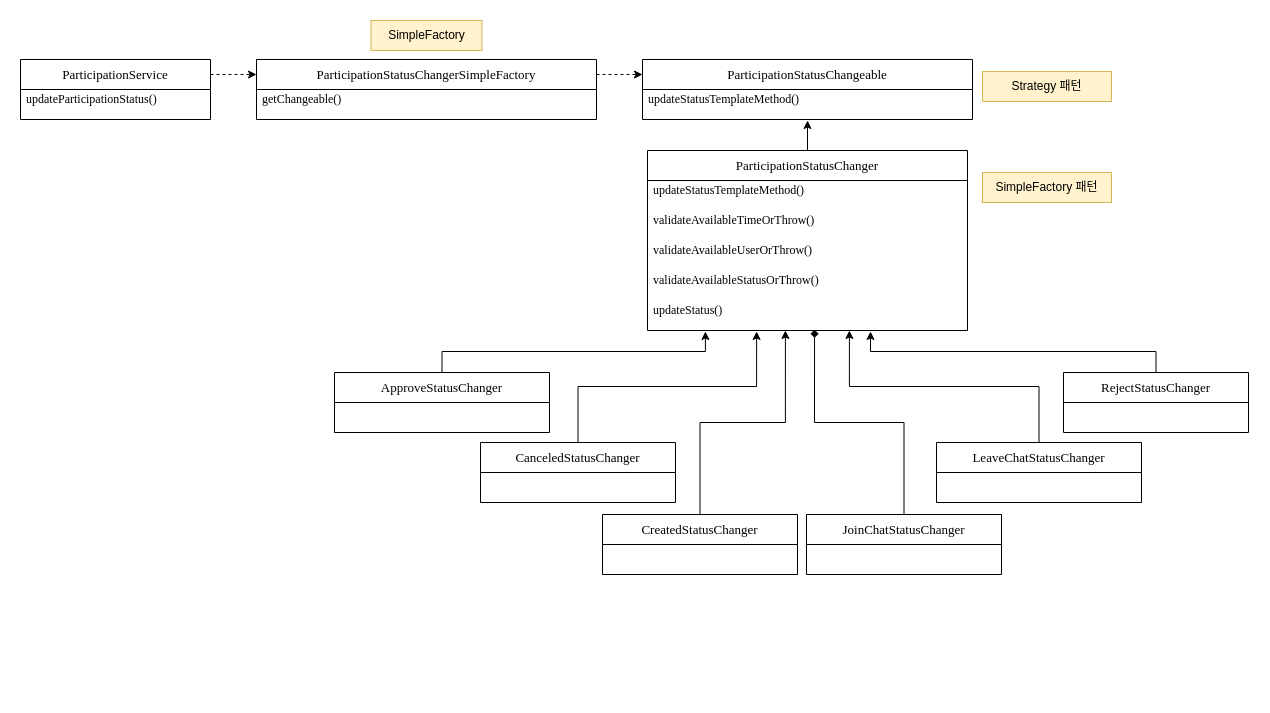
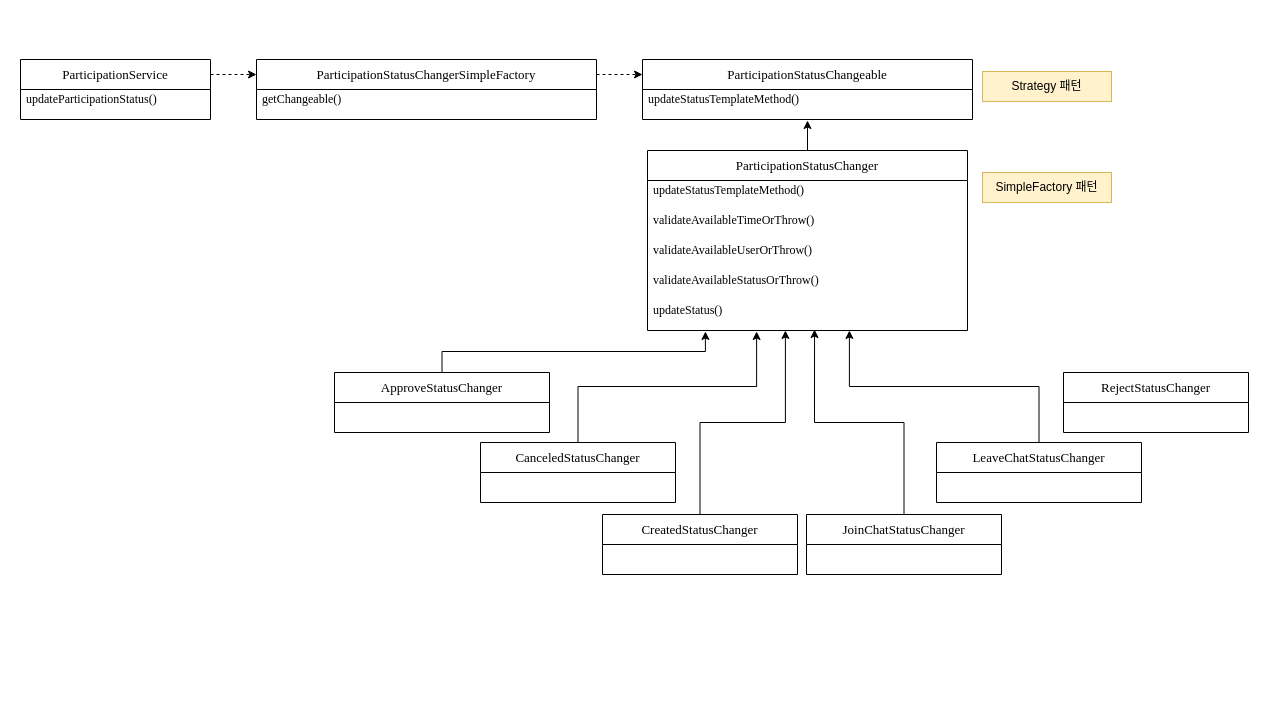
(427, 36) -> none
(815, 338) -> (815, 338)
(1018, 352) -> none
